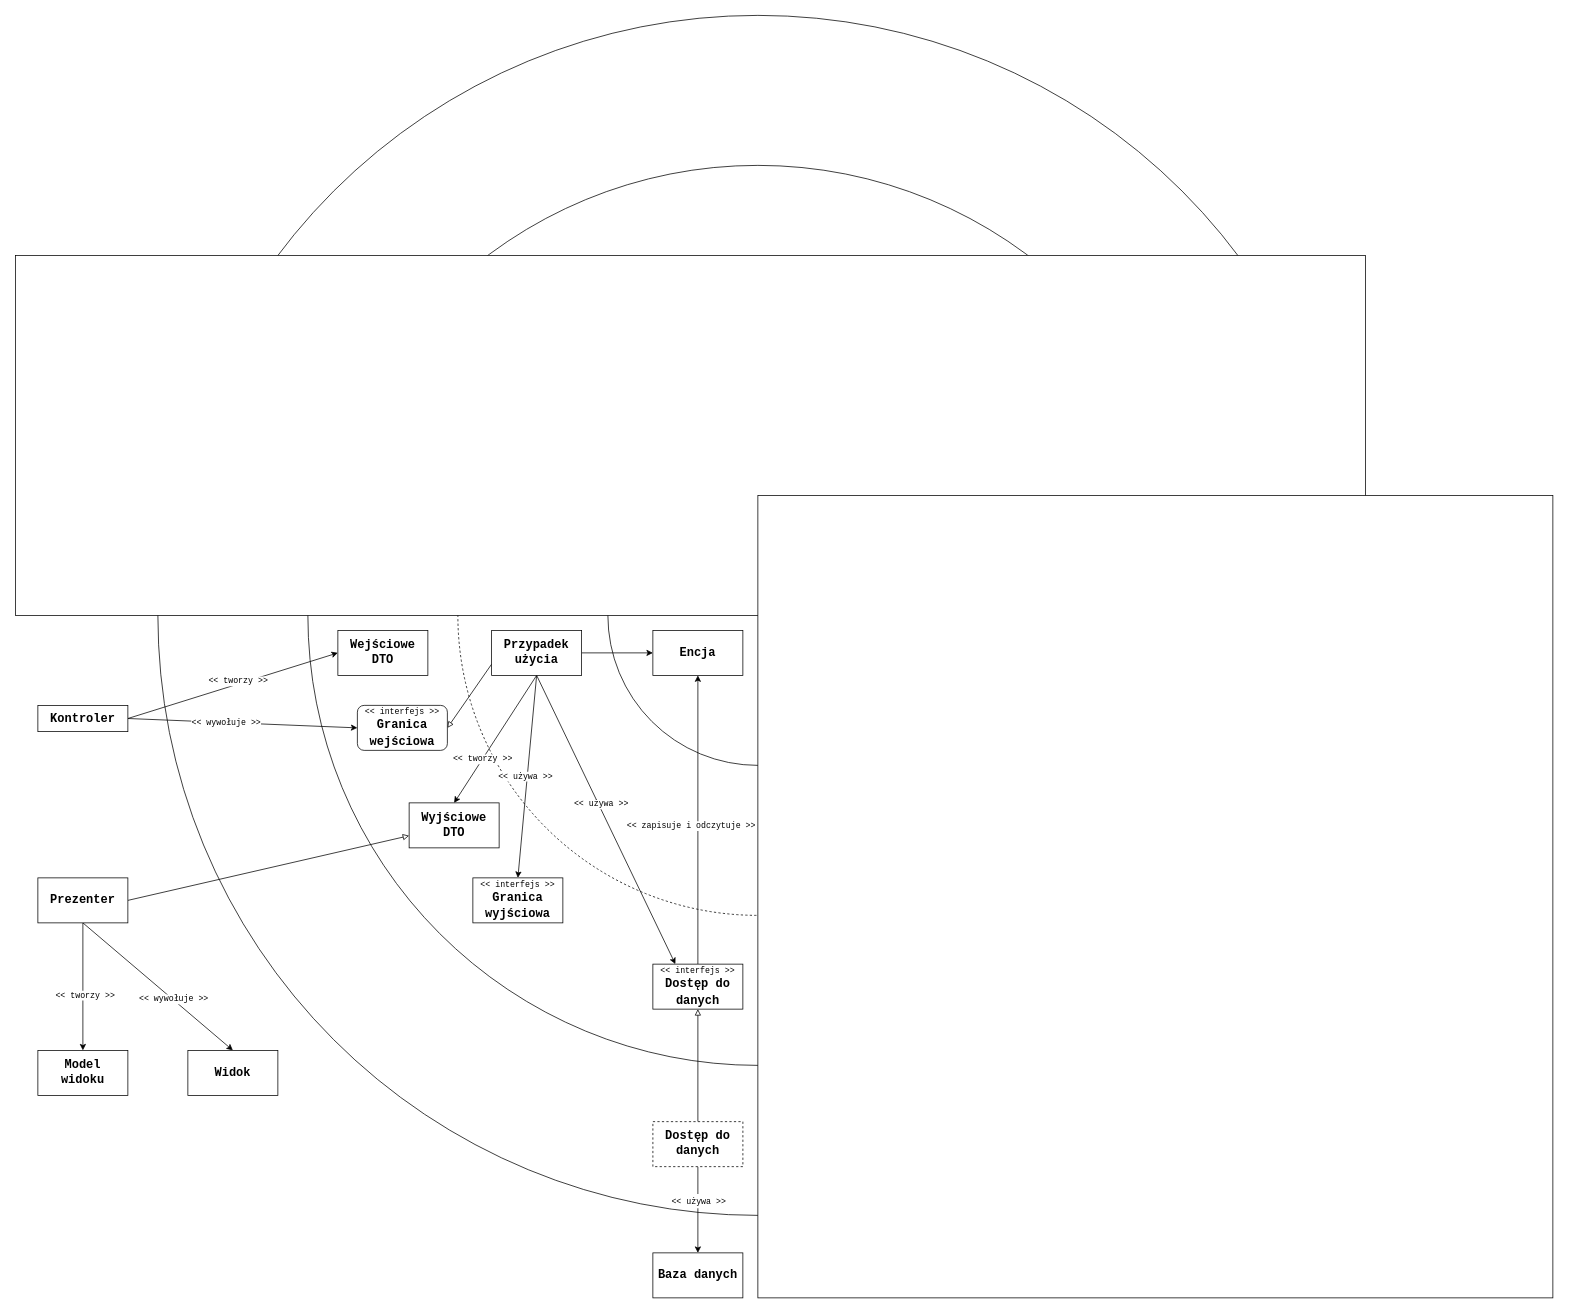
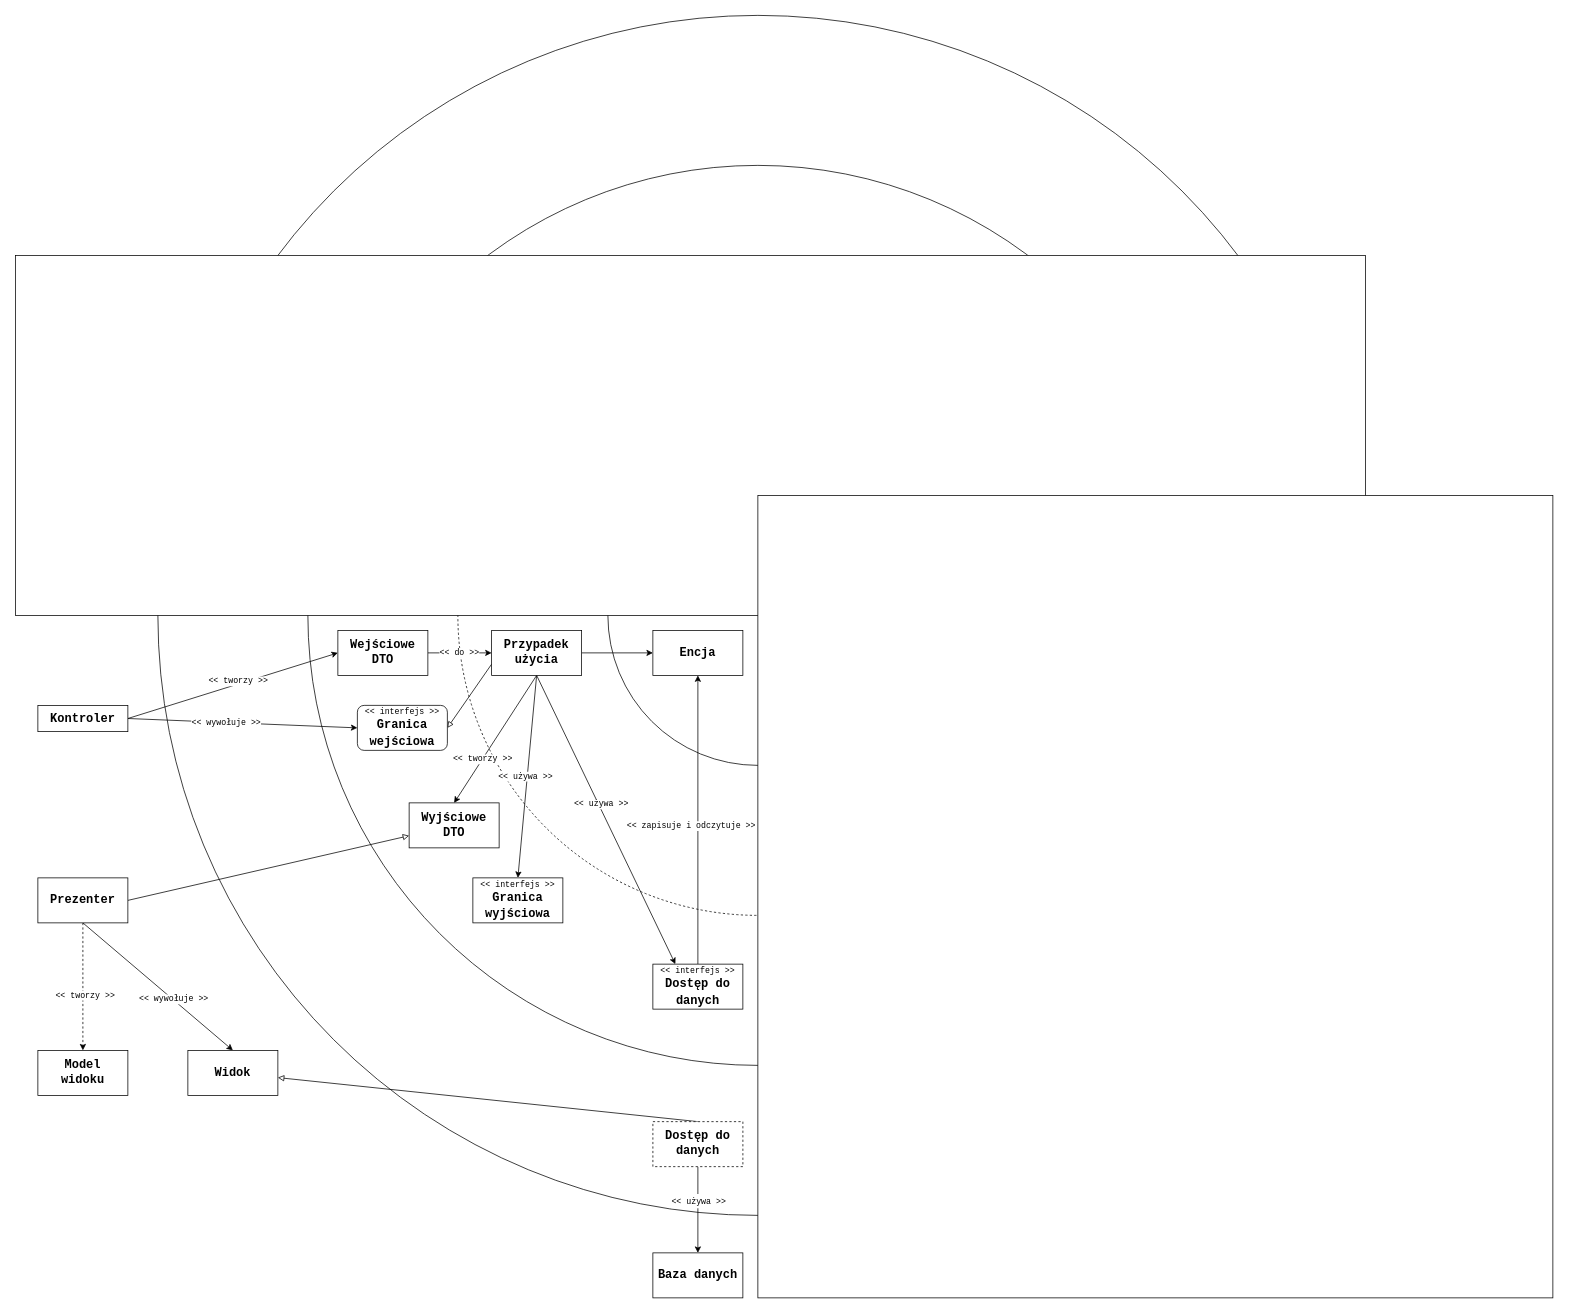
none -> (462, 653)
(83, 958) -> (83, 958)
(698, 1068) -> (491, 1100)
